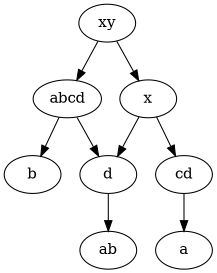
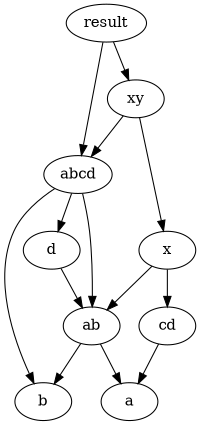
none -> (106, 23)
(131, 132) -> (133, 284)
none -> (91, 245)
none -> (70, 359)
none -> (108, 359)
